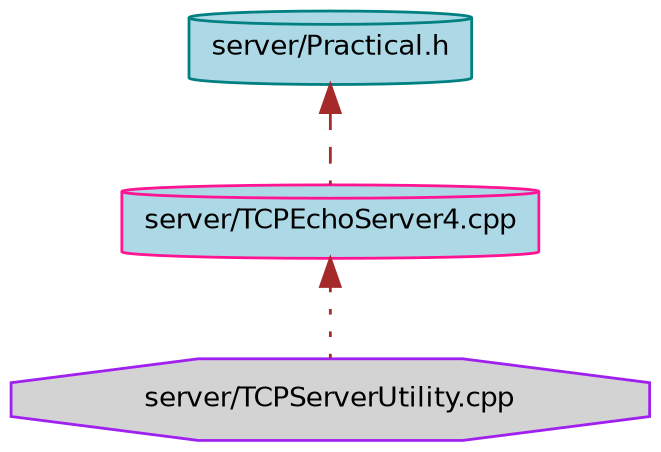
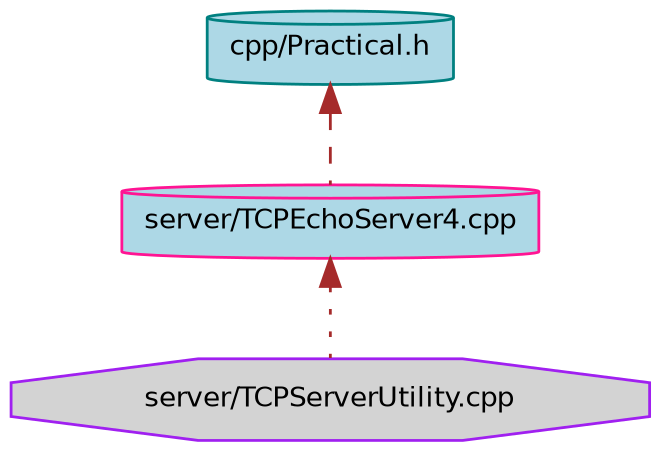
(330, 48) -> (330, 48)
